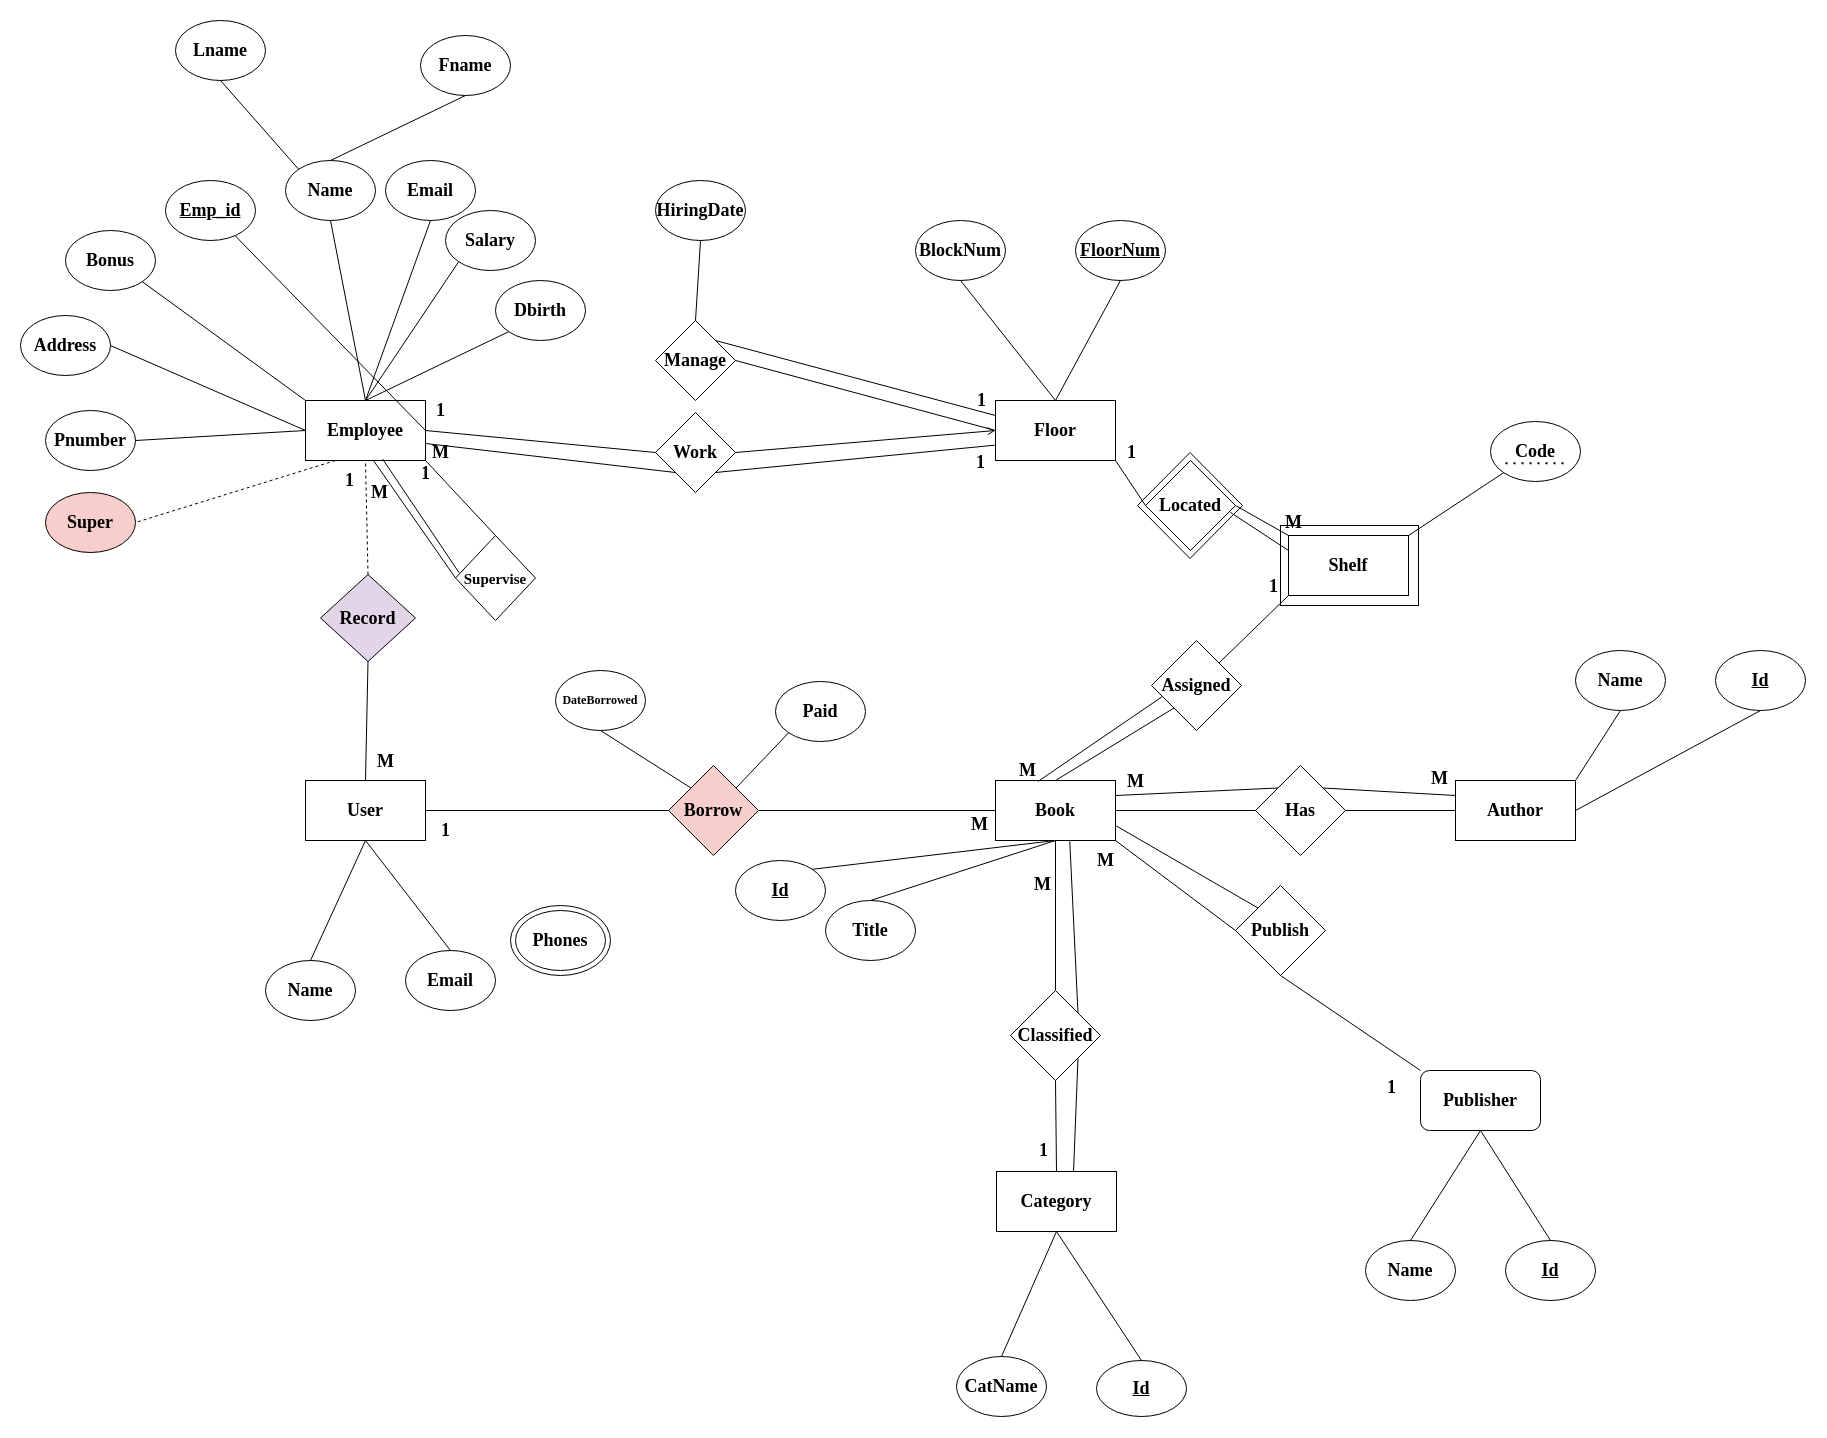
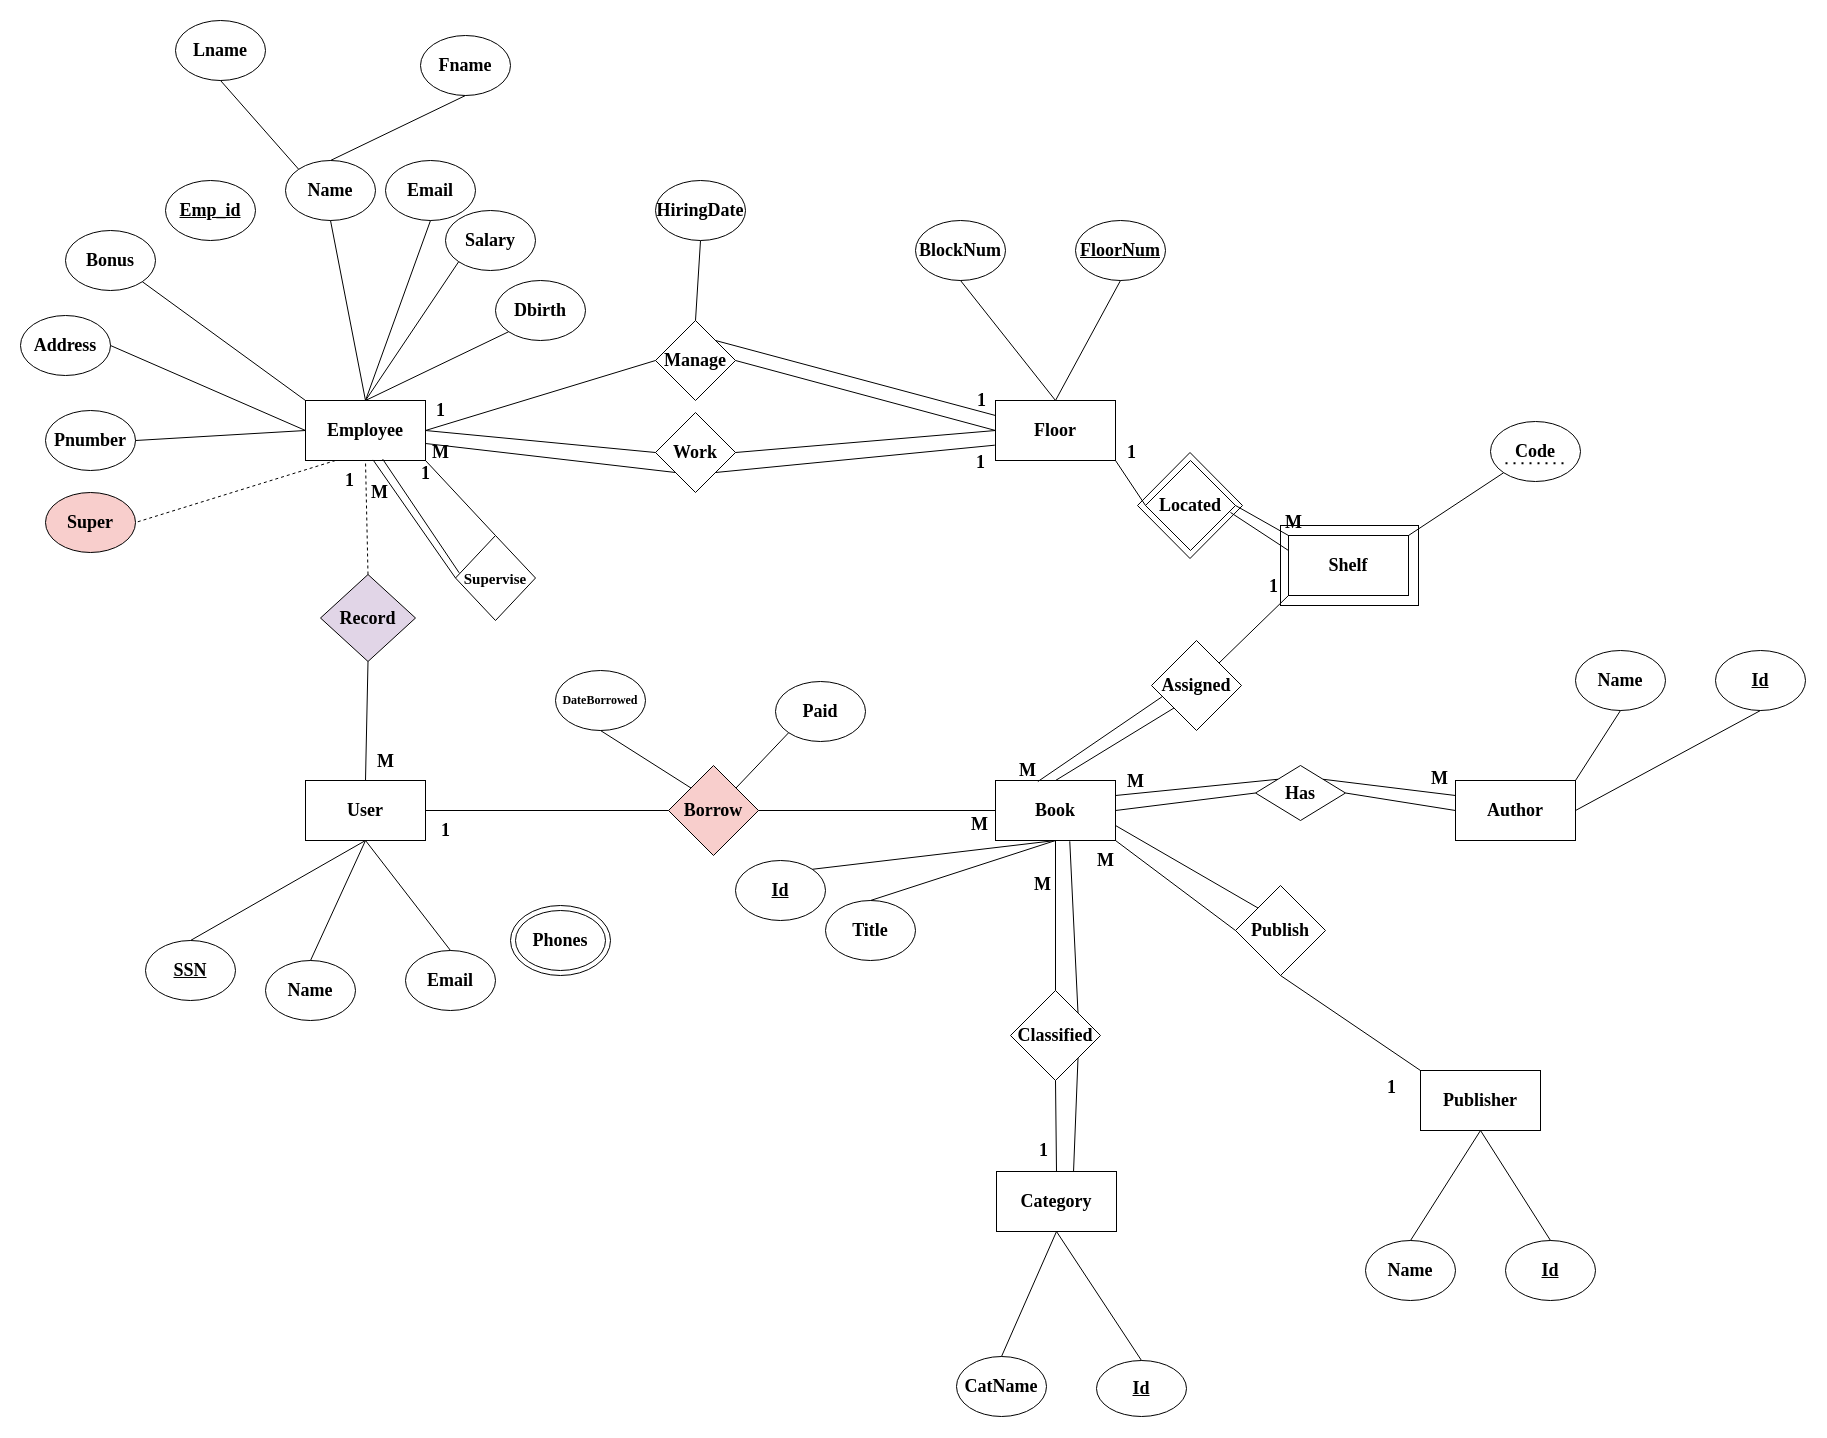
(330, 332) -> (542, 395)
(990, 431) -> (991, 431)
(1301, 811) -> (1301, 793)
none -> (276, 892)
none -> (191, 971)
(1481, 1101) -> (1481, 1101)
